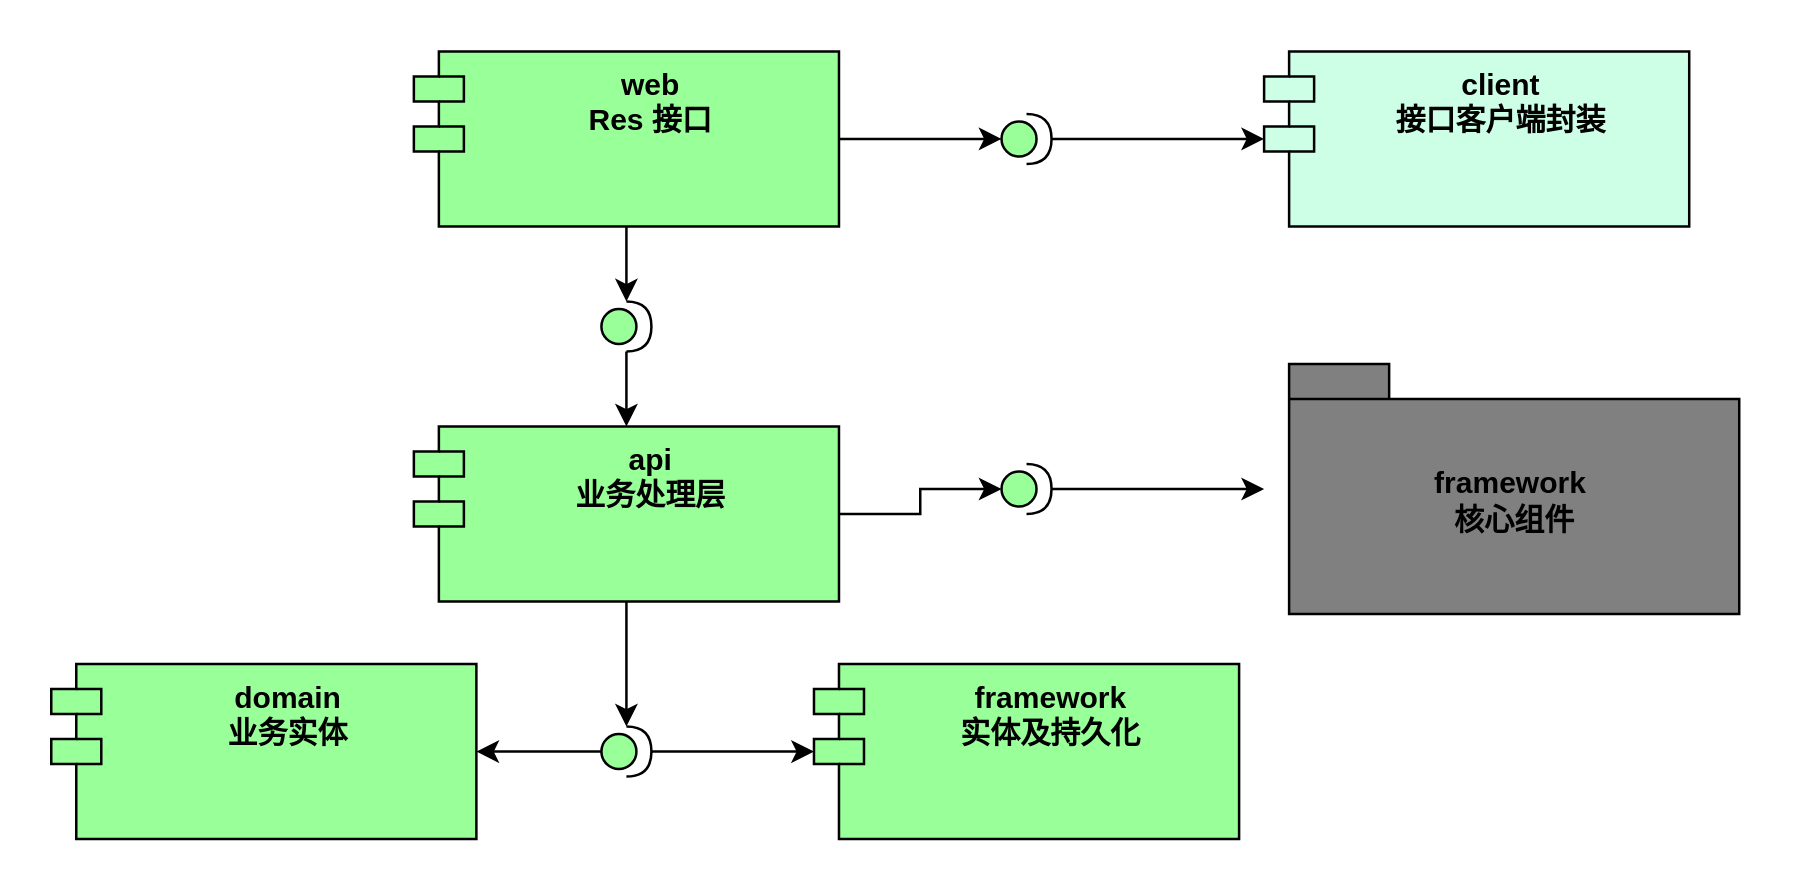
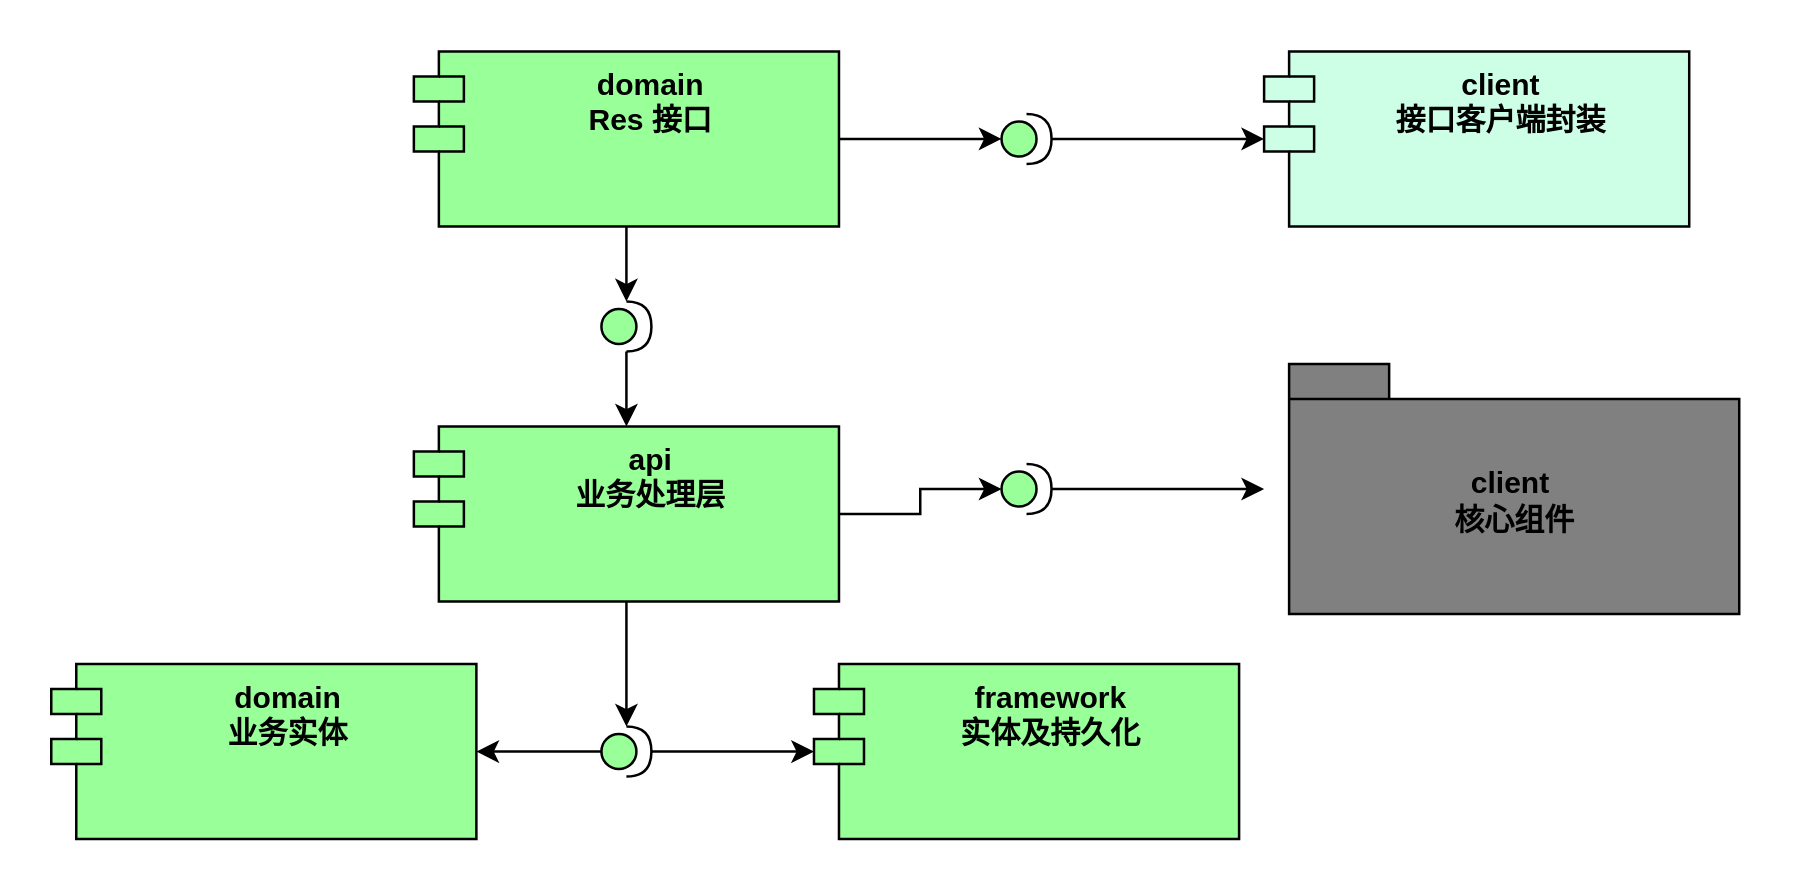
(650, 85) -> (650, 85)
(1515, 501) -> (1515, 501)
